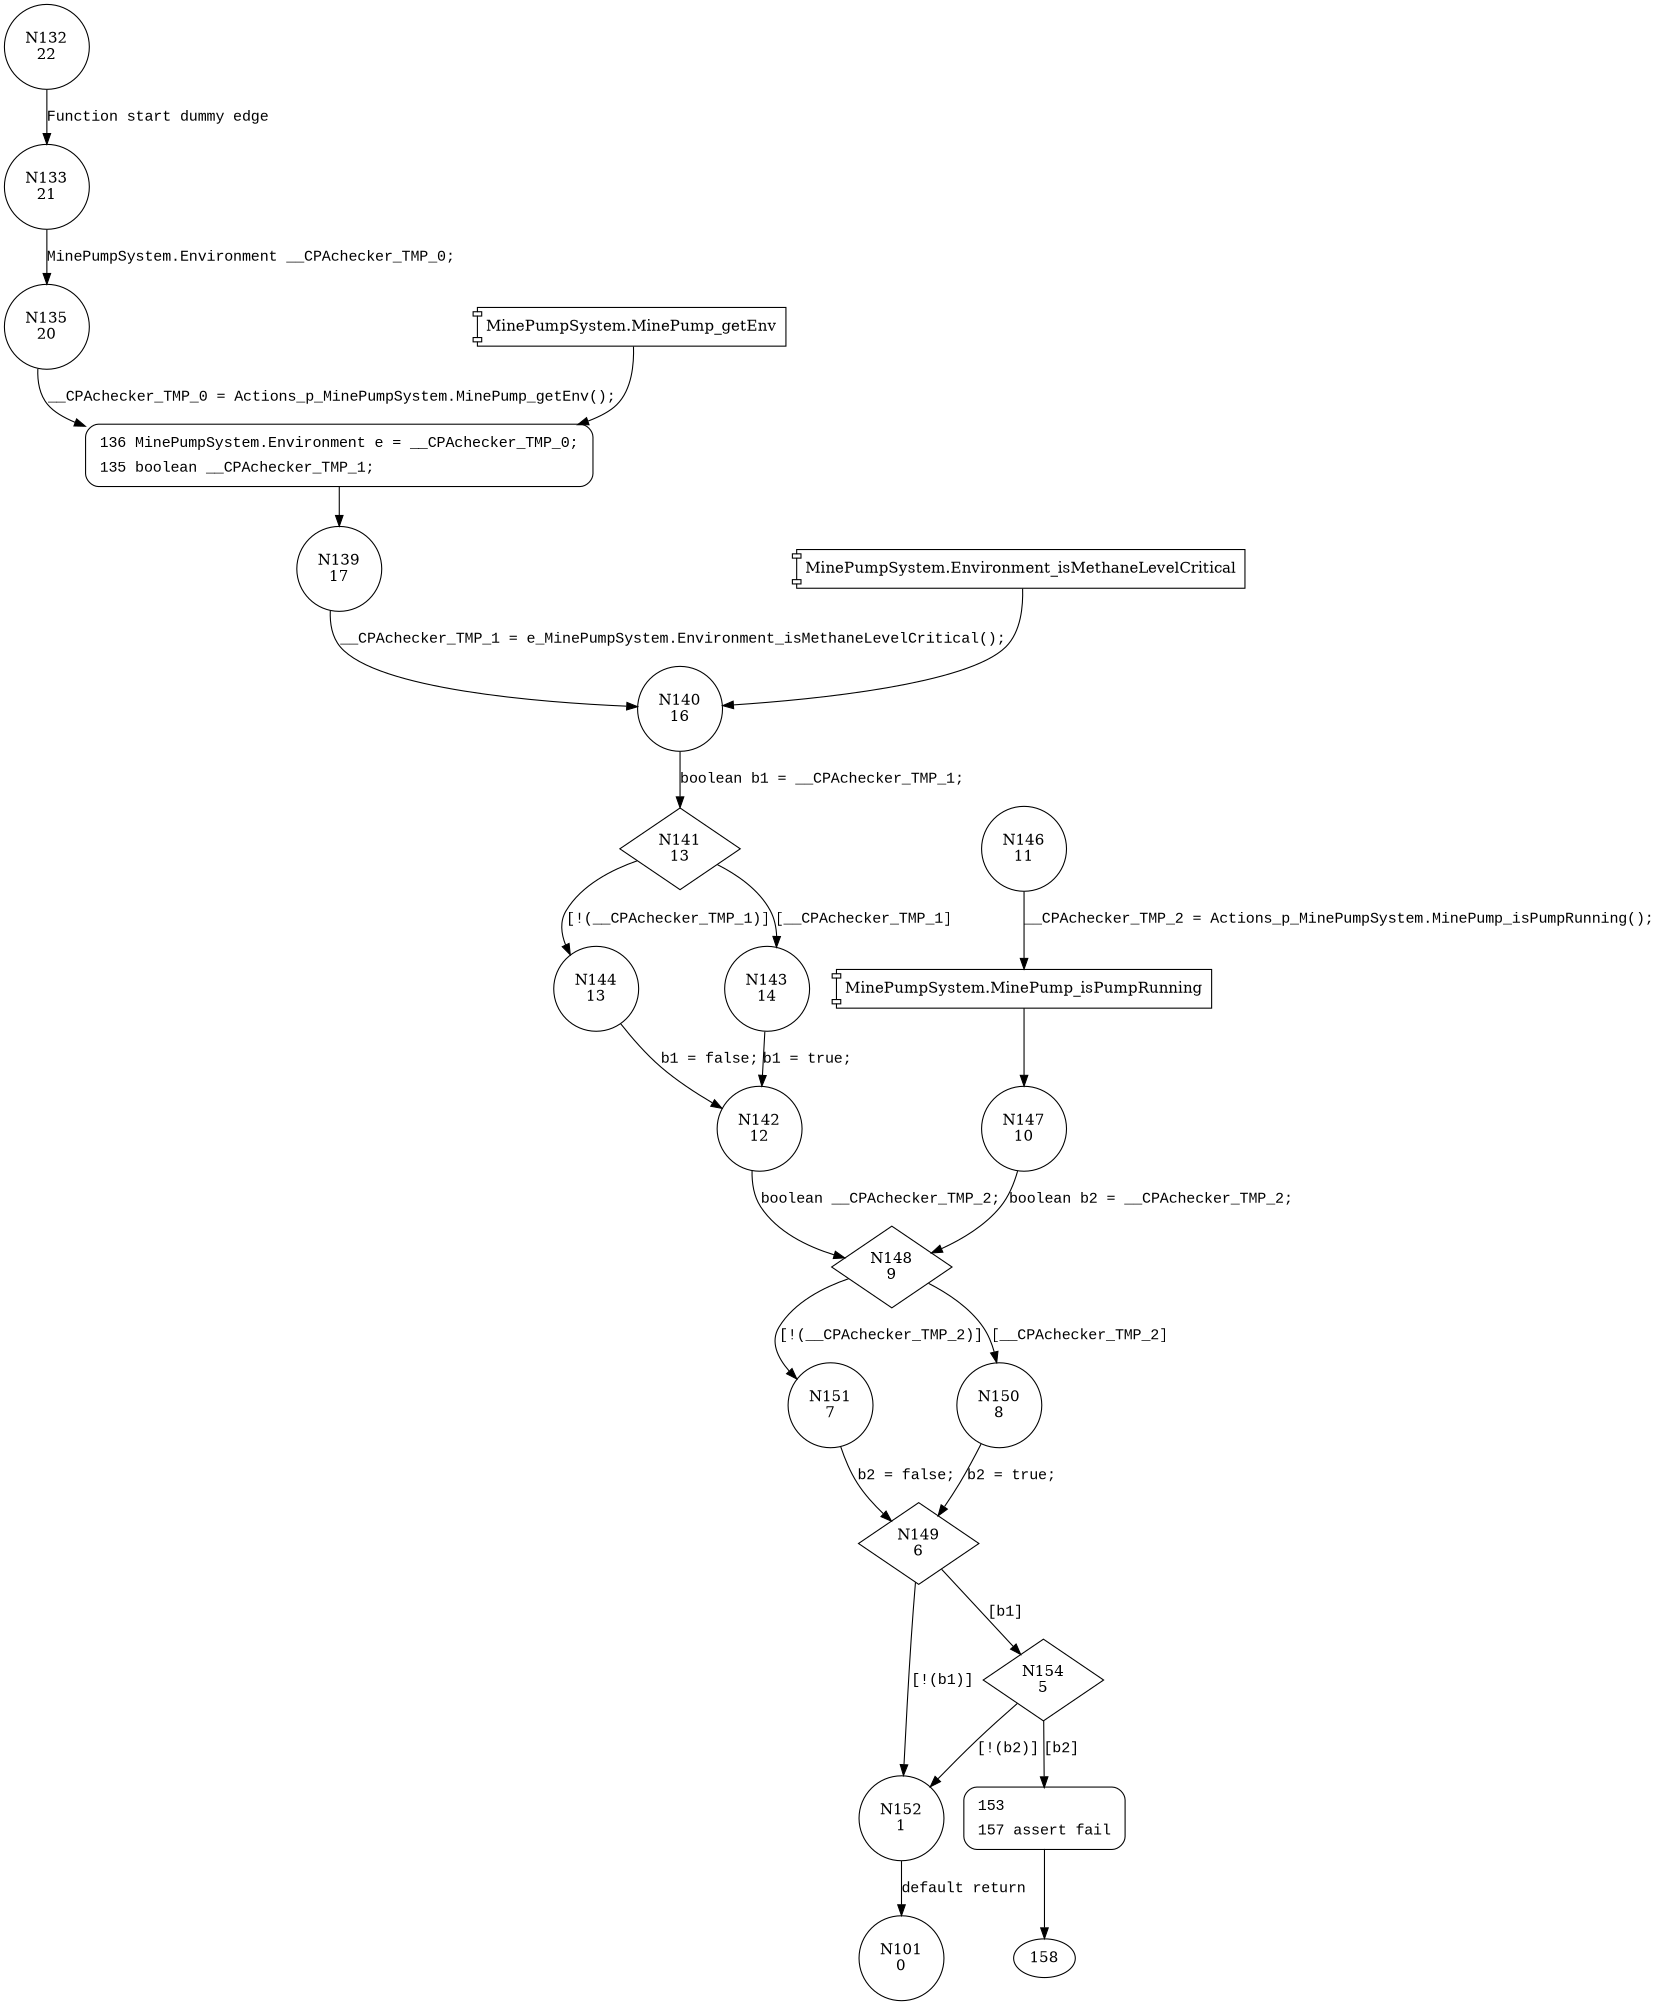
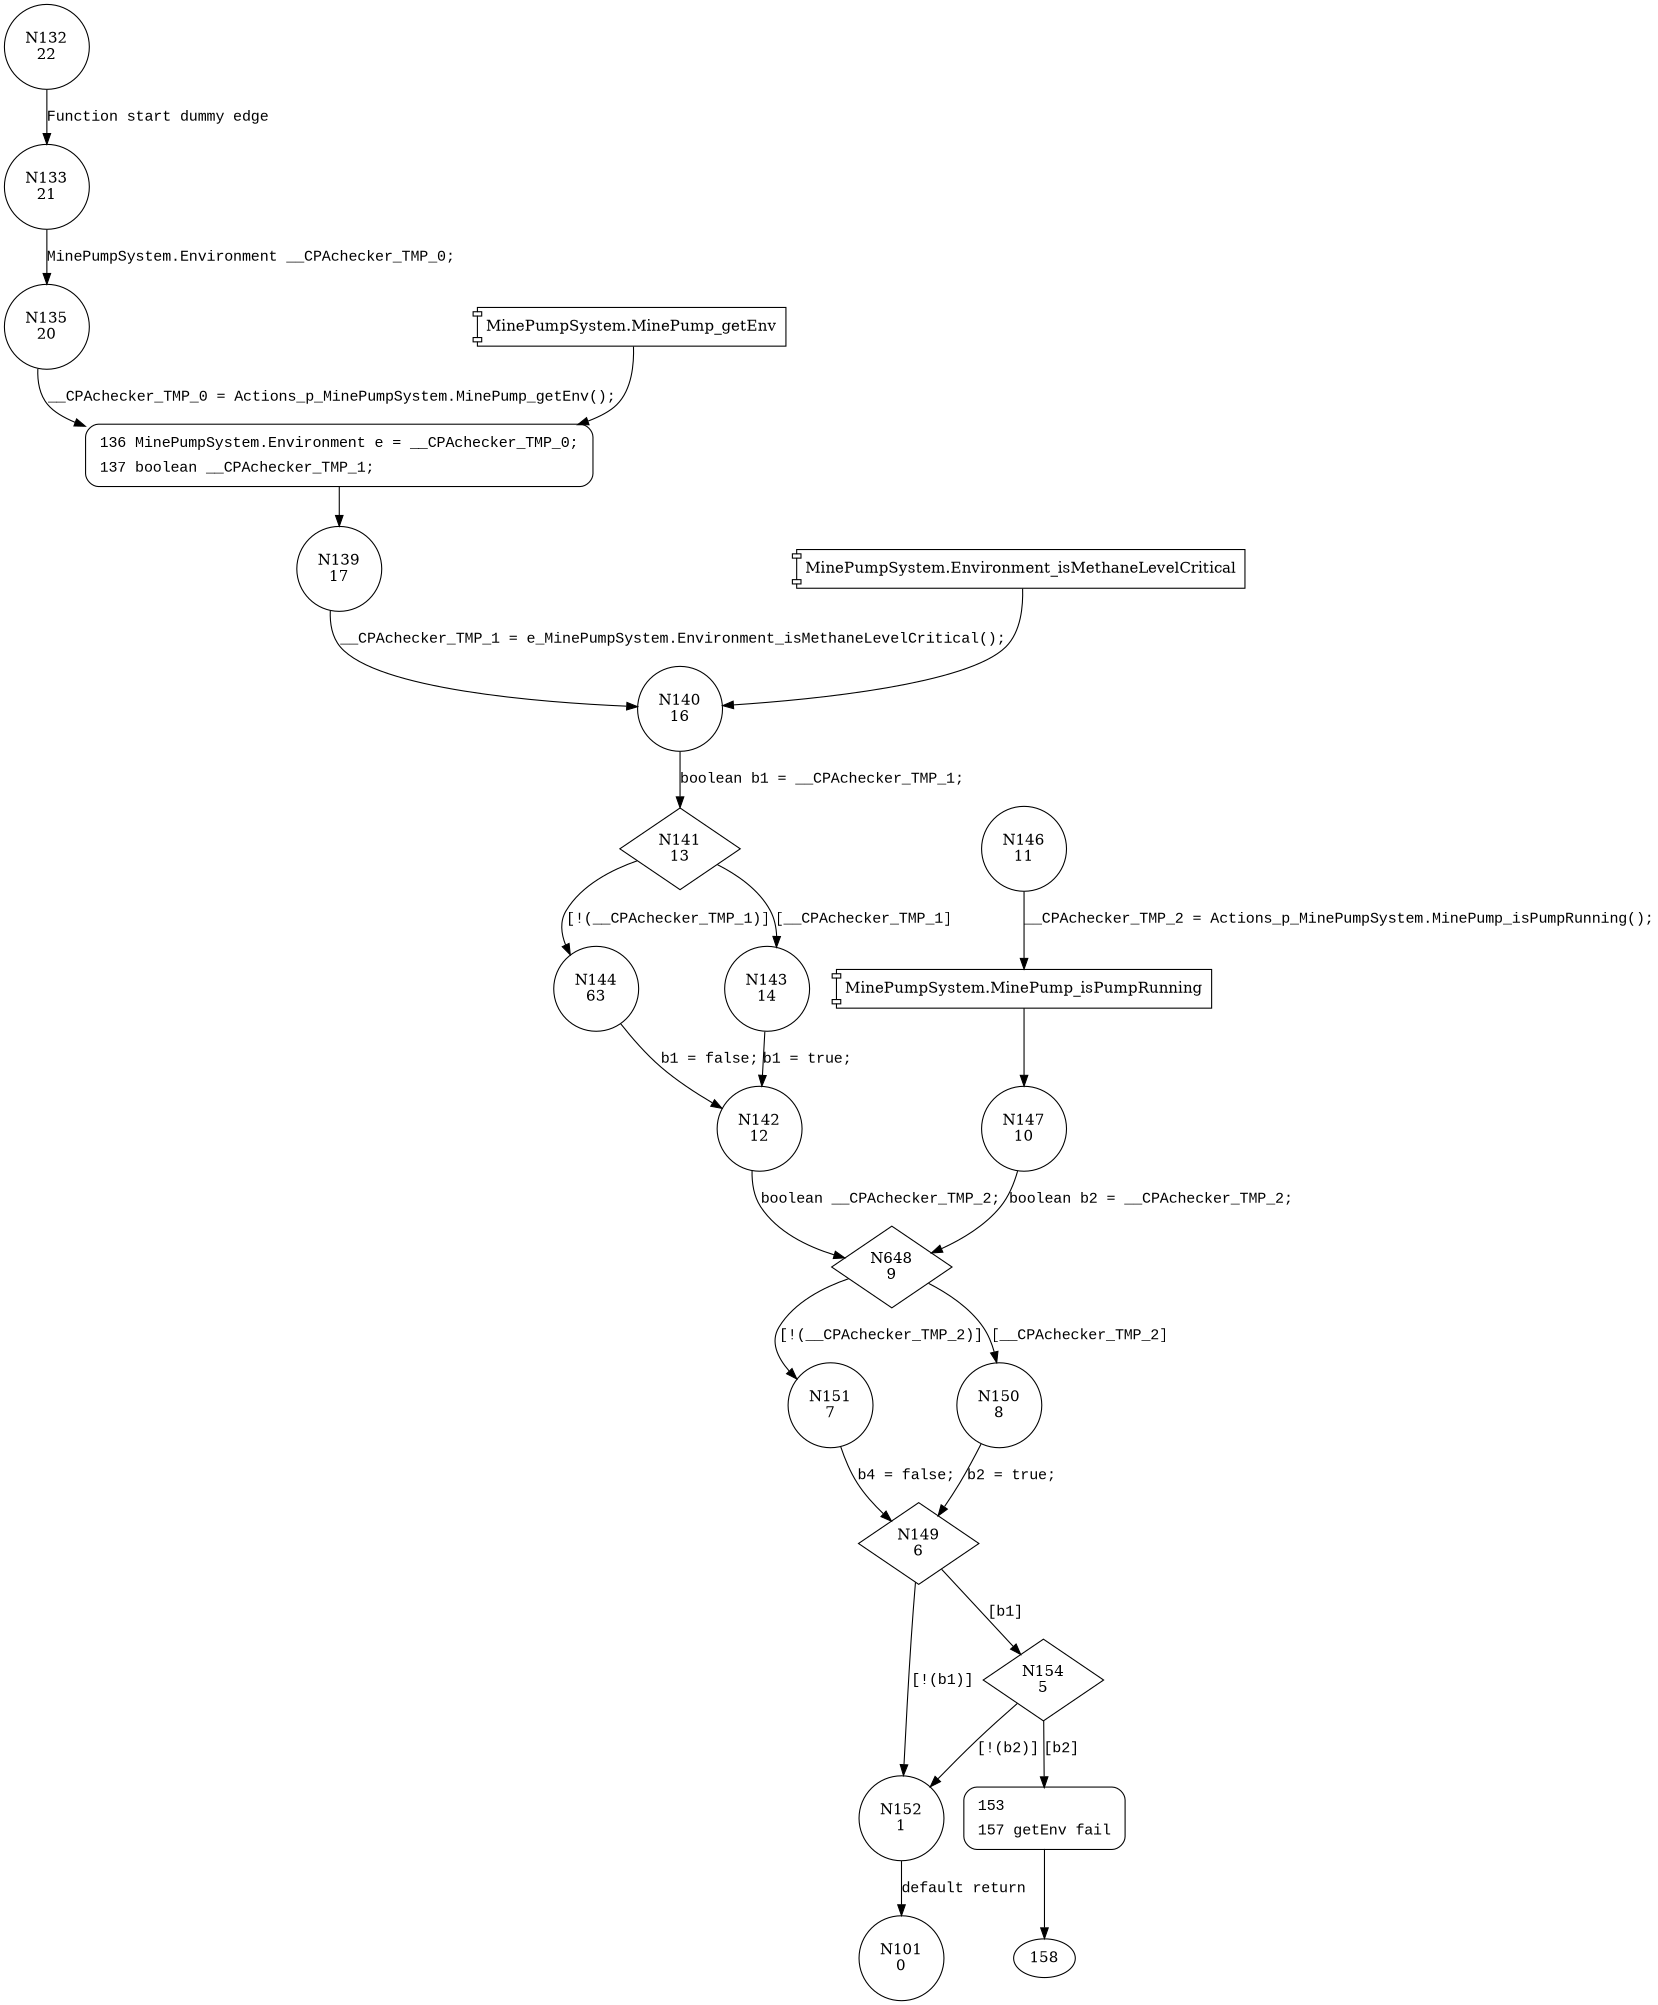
(113, 467) -> (113, 467)
(596, 989) -> (596, 989)
(892, 1267) -> (892, 1267)
(906, 1475) -> (906, 1475)
(1062, 1830) -> (1062, 1830)
